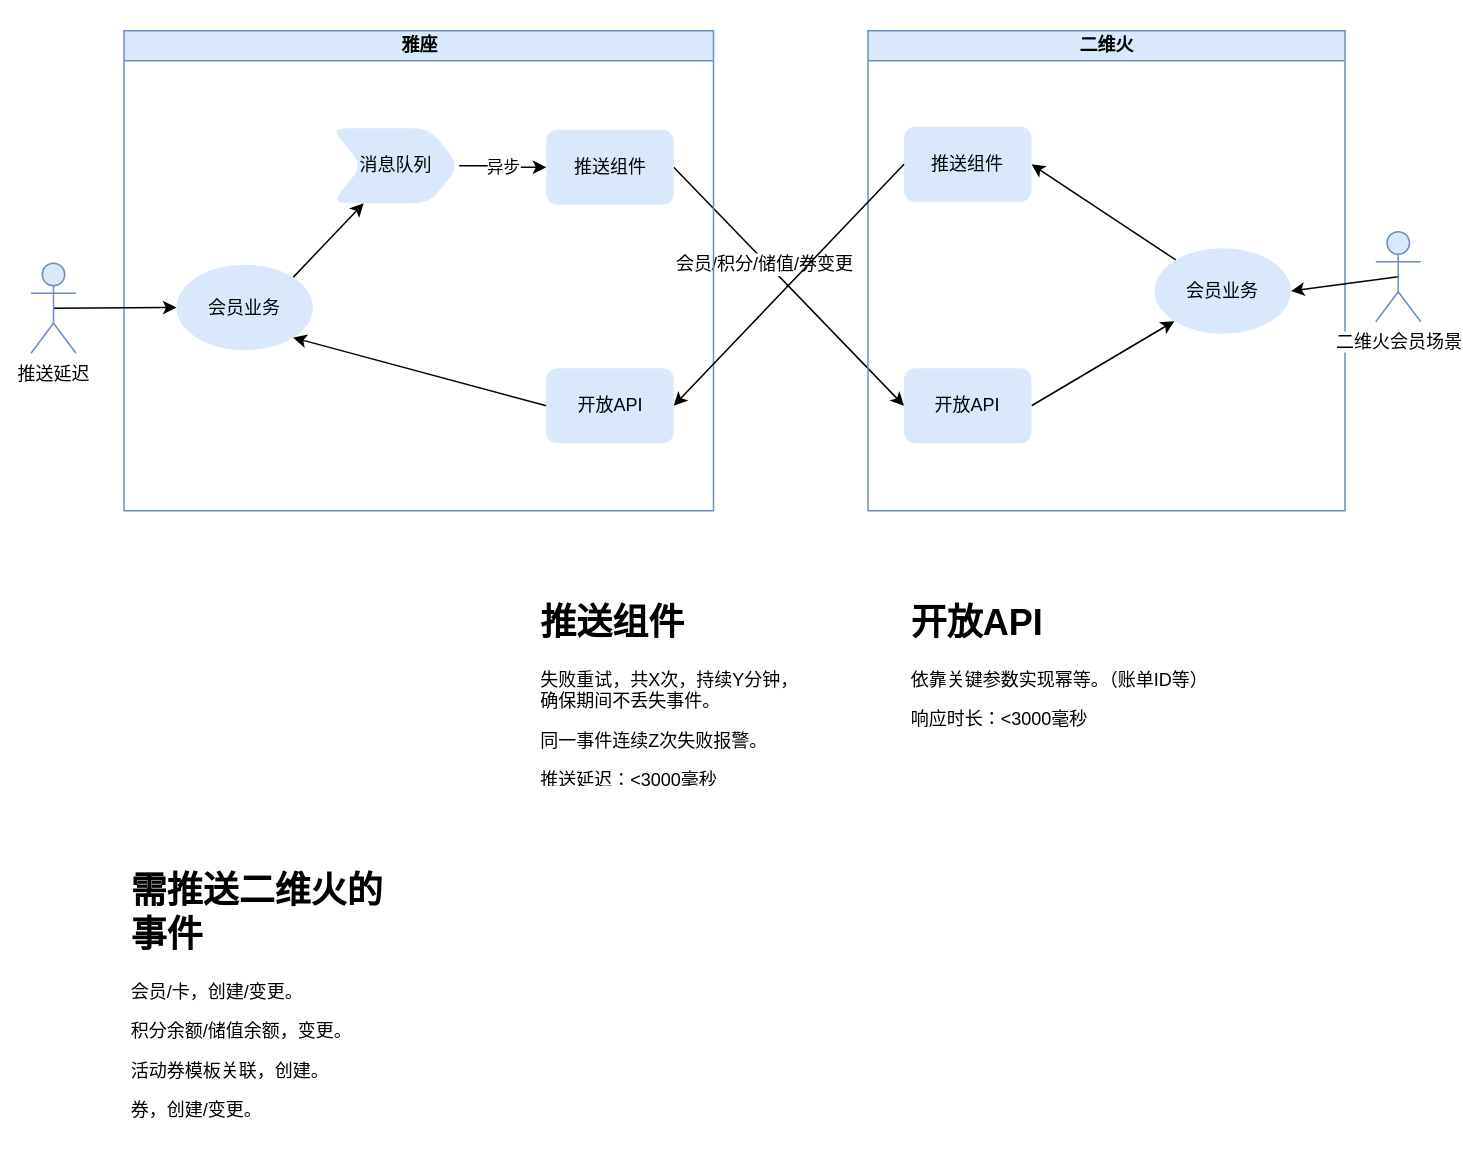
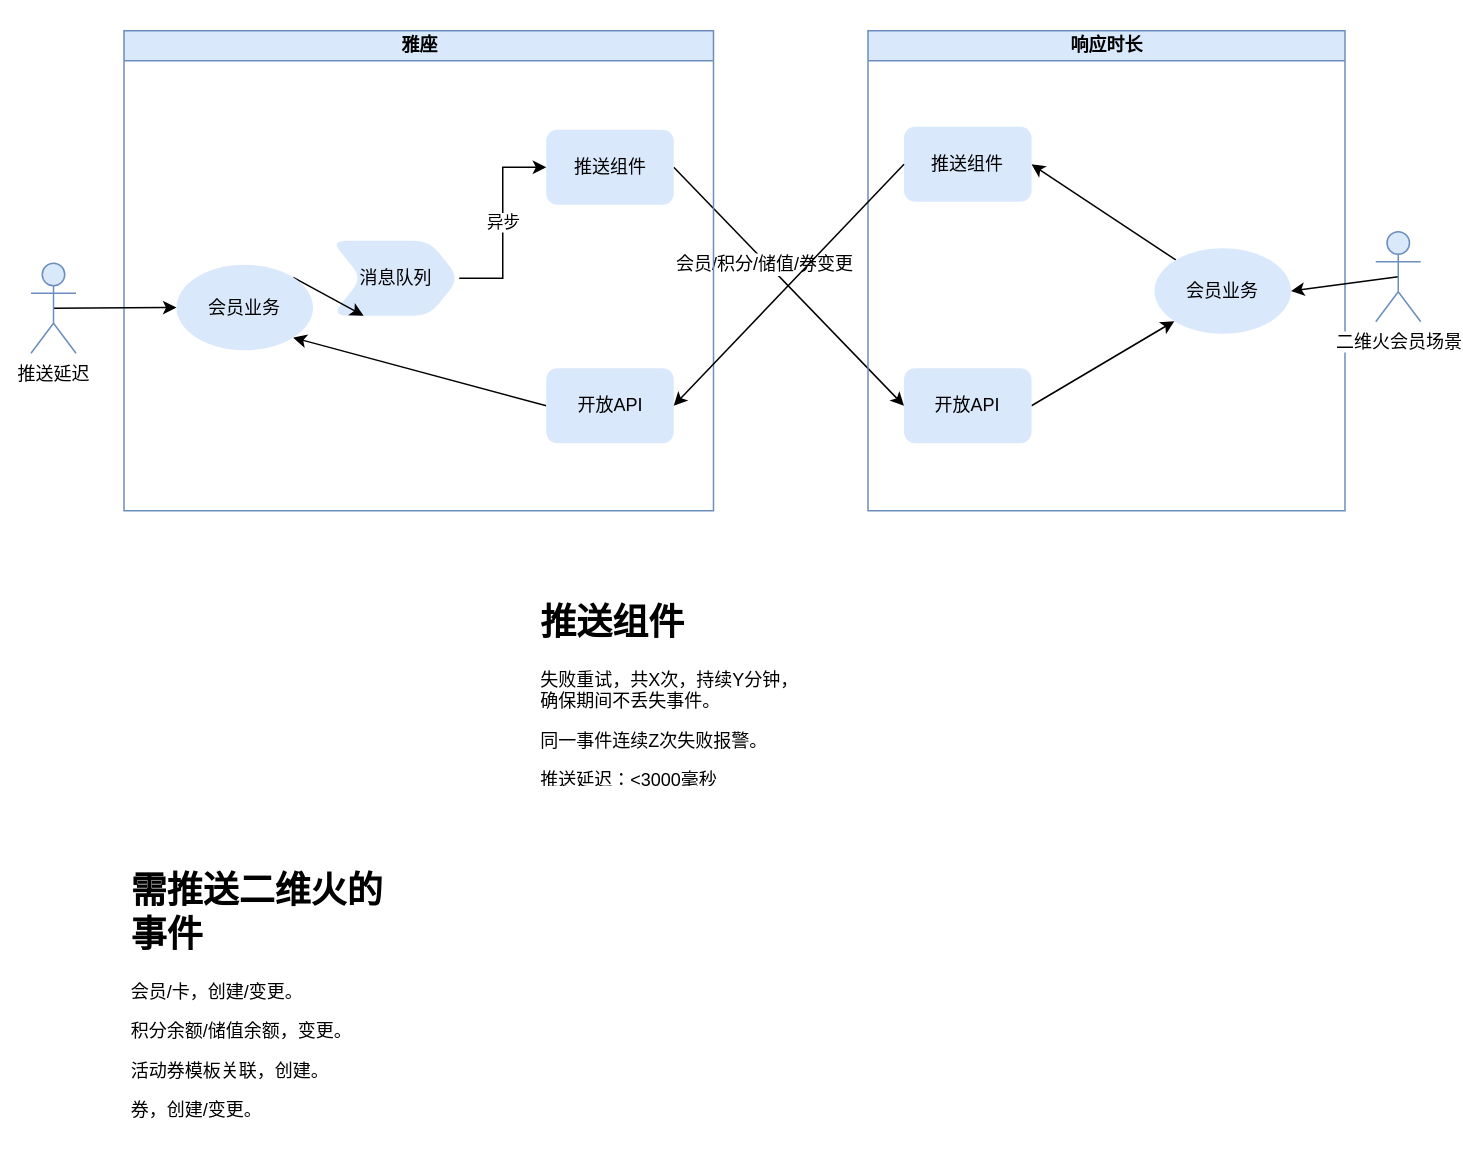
(1107, 46) -> (1107, 46)
(395, 166) -> (395, 278)
(1087, 669) -> none
